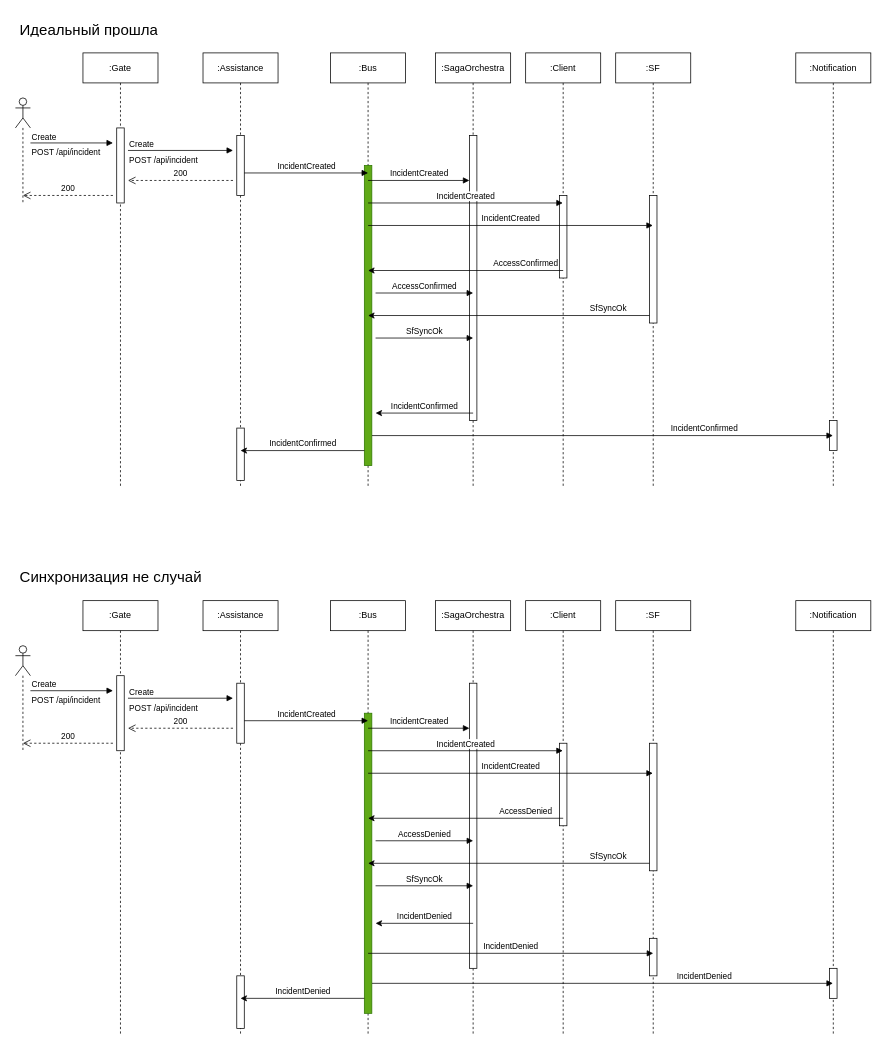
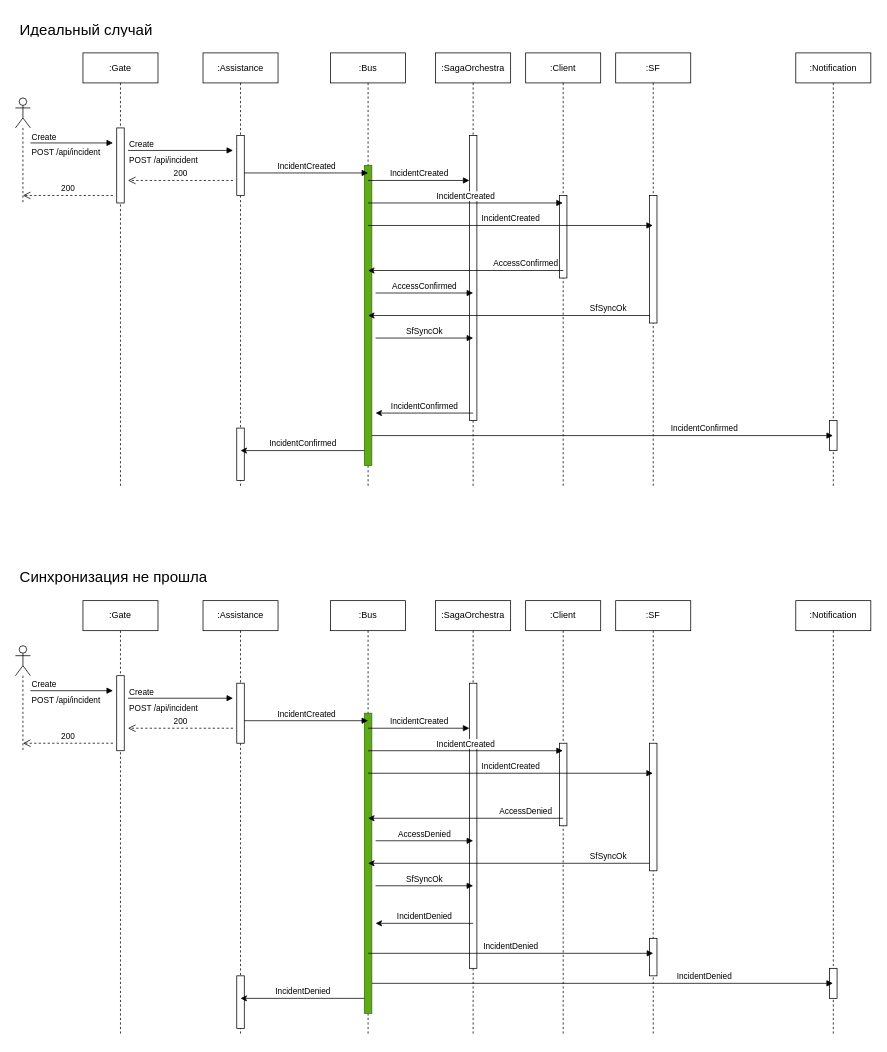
(59, 26) -> (59, 26)
(75, 574) -> (75, 574)
